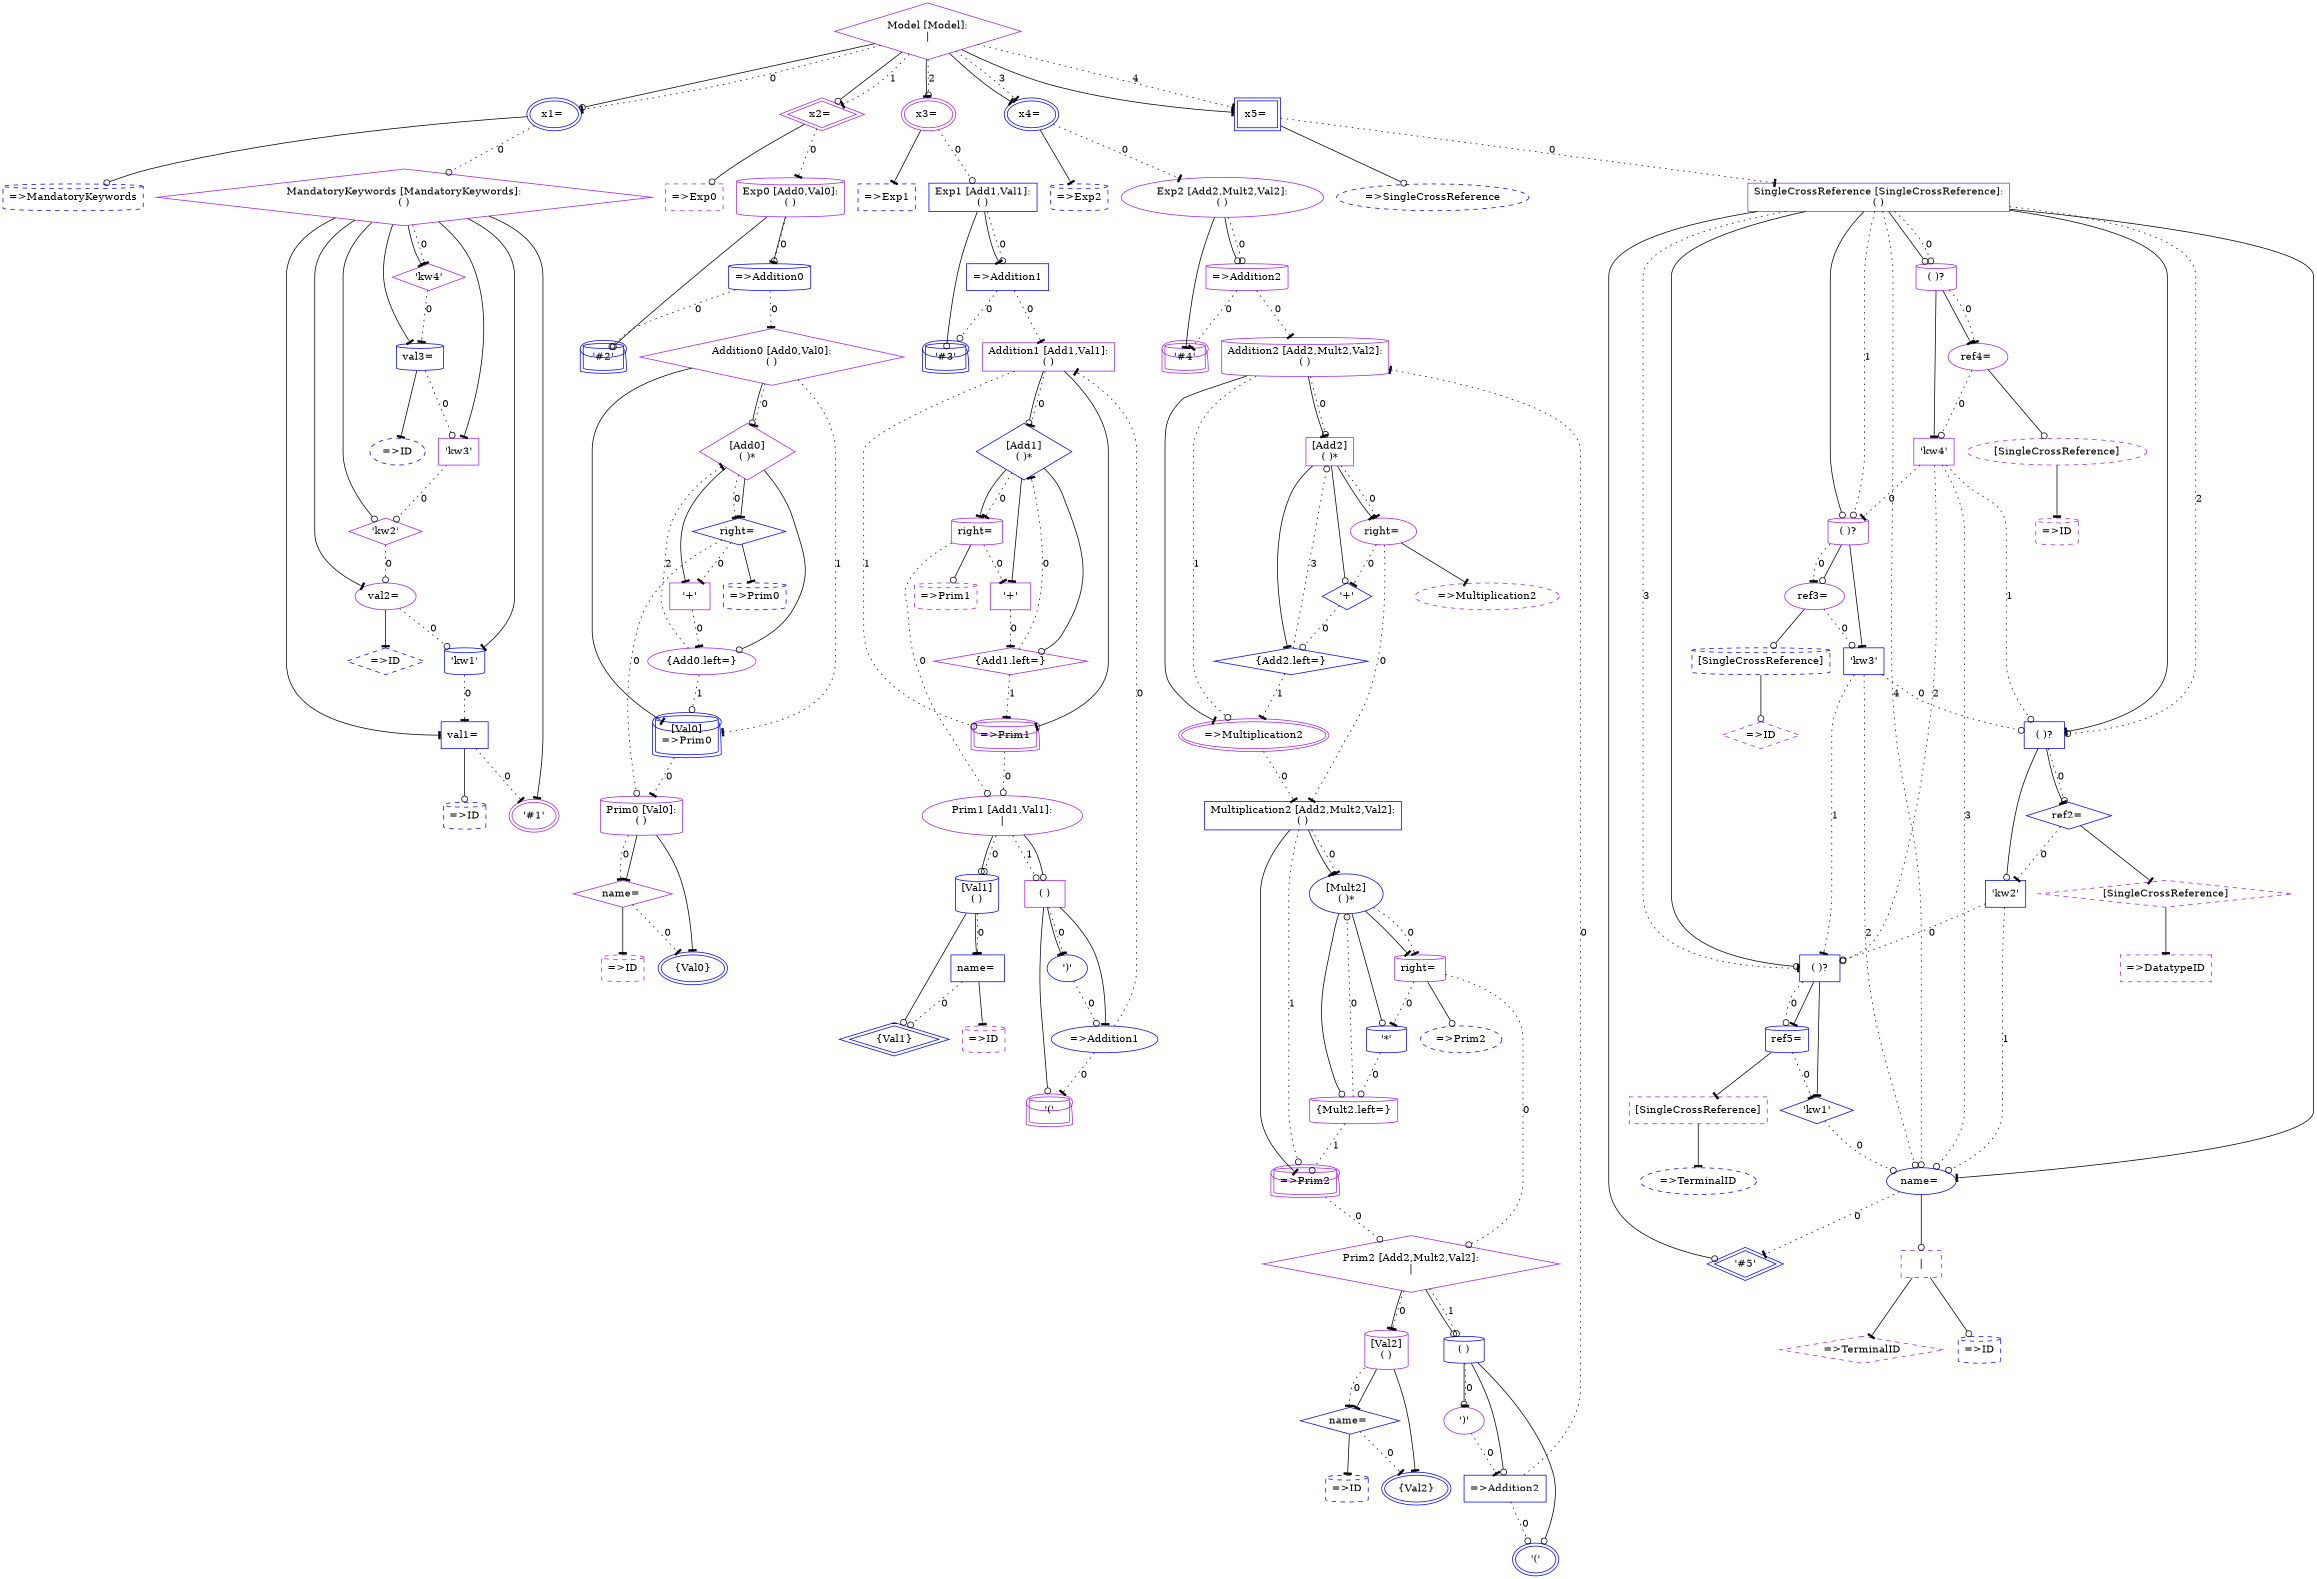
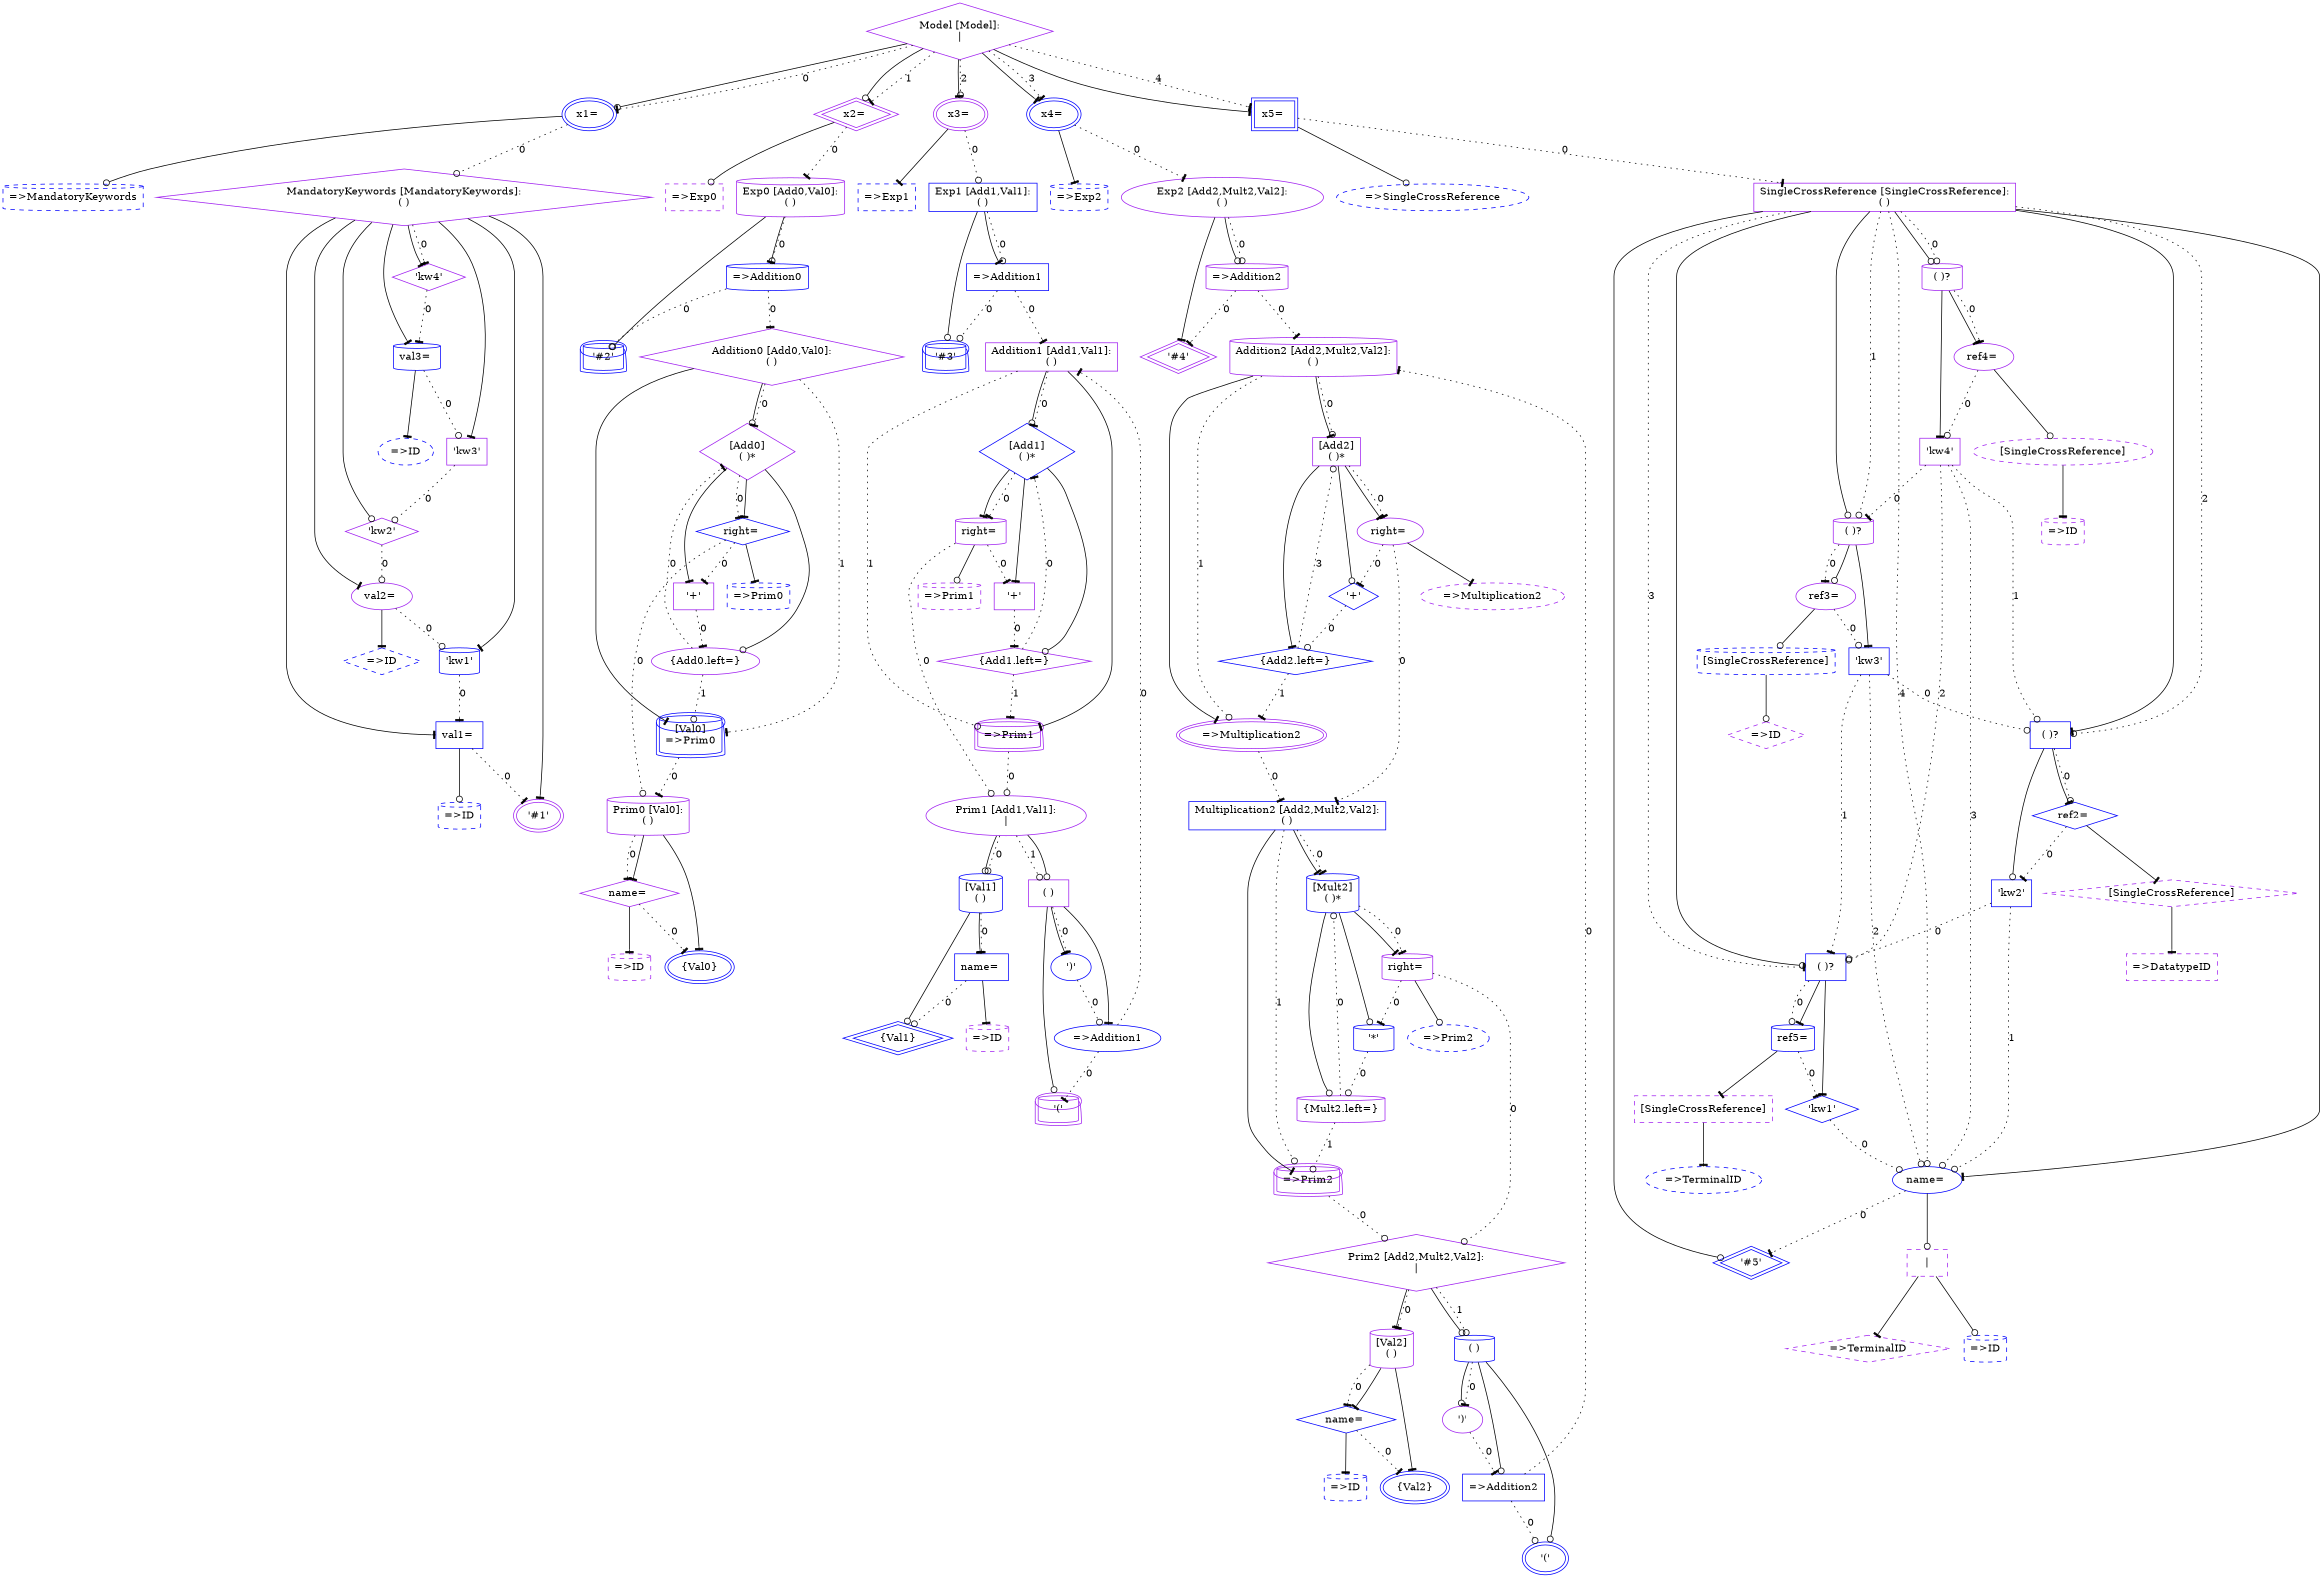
(1185, 357) -> (1178, 357)
(669, 564) -> (673, 564)
(1346, 894) -> (1333, 893)
